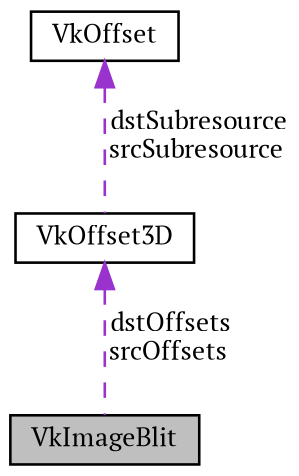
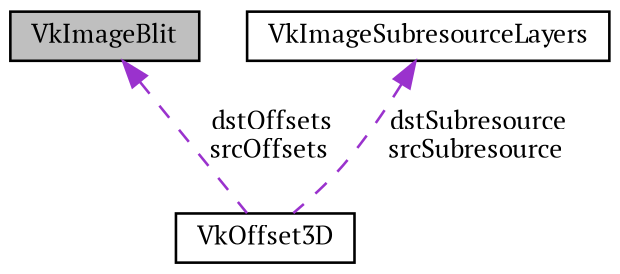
(105, 36) -> (428, 36)
(105, 352) -> (193, 147)
